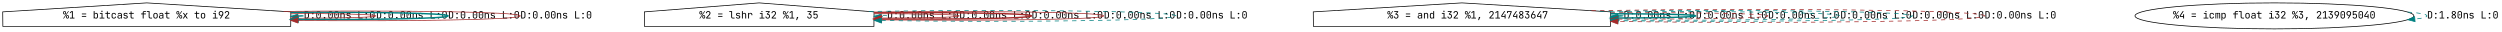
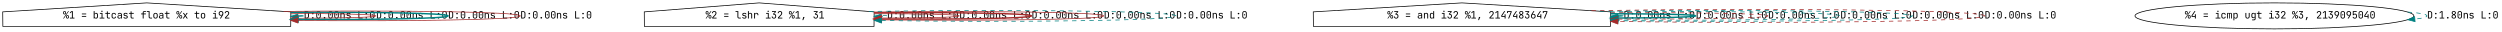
(759, 16) -> (759, 16)
(2274, 16) -> (2274, 16)
